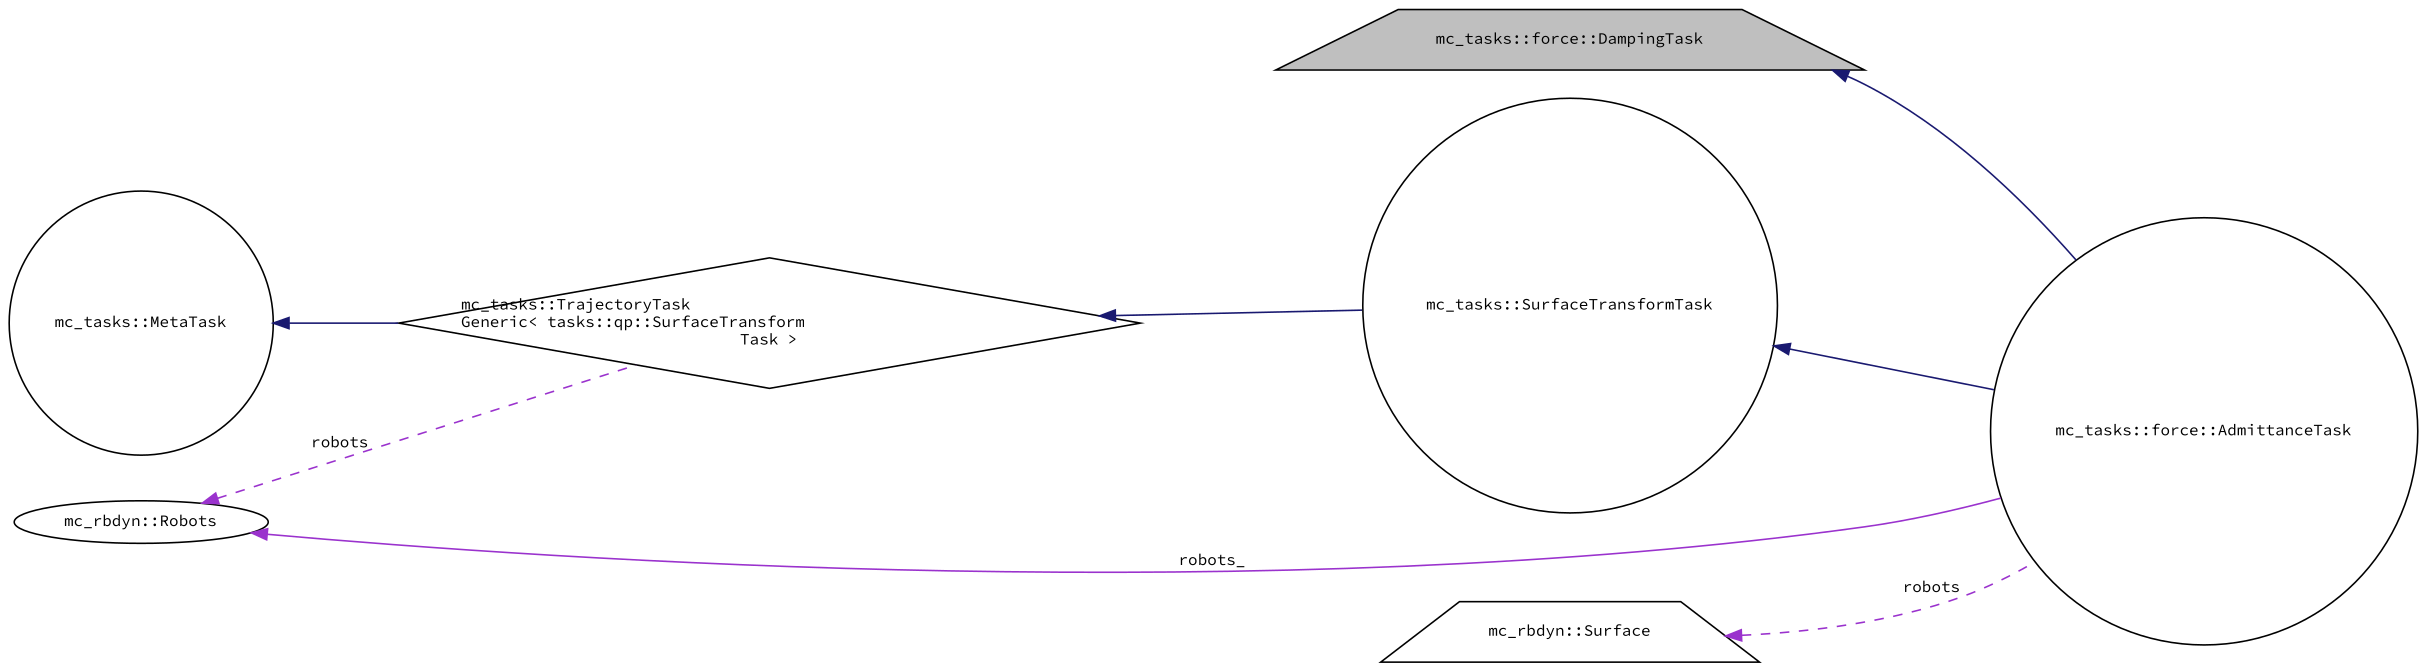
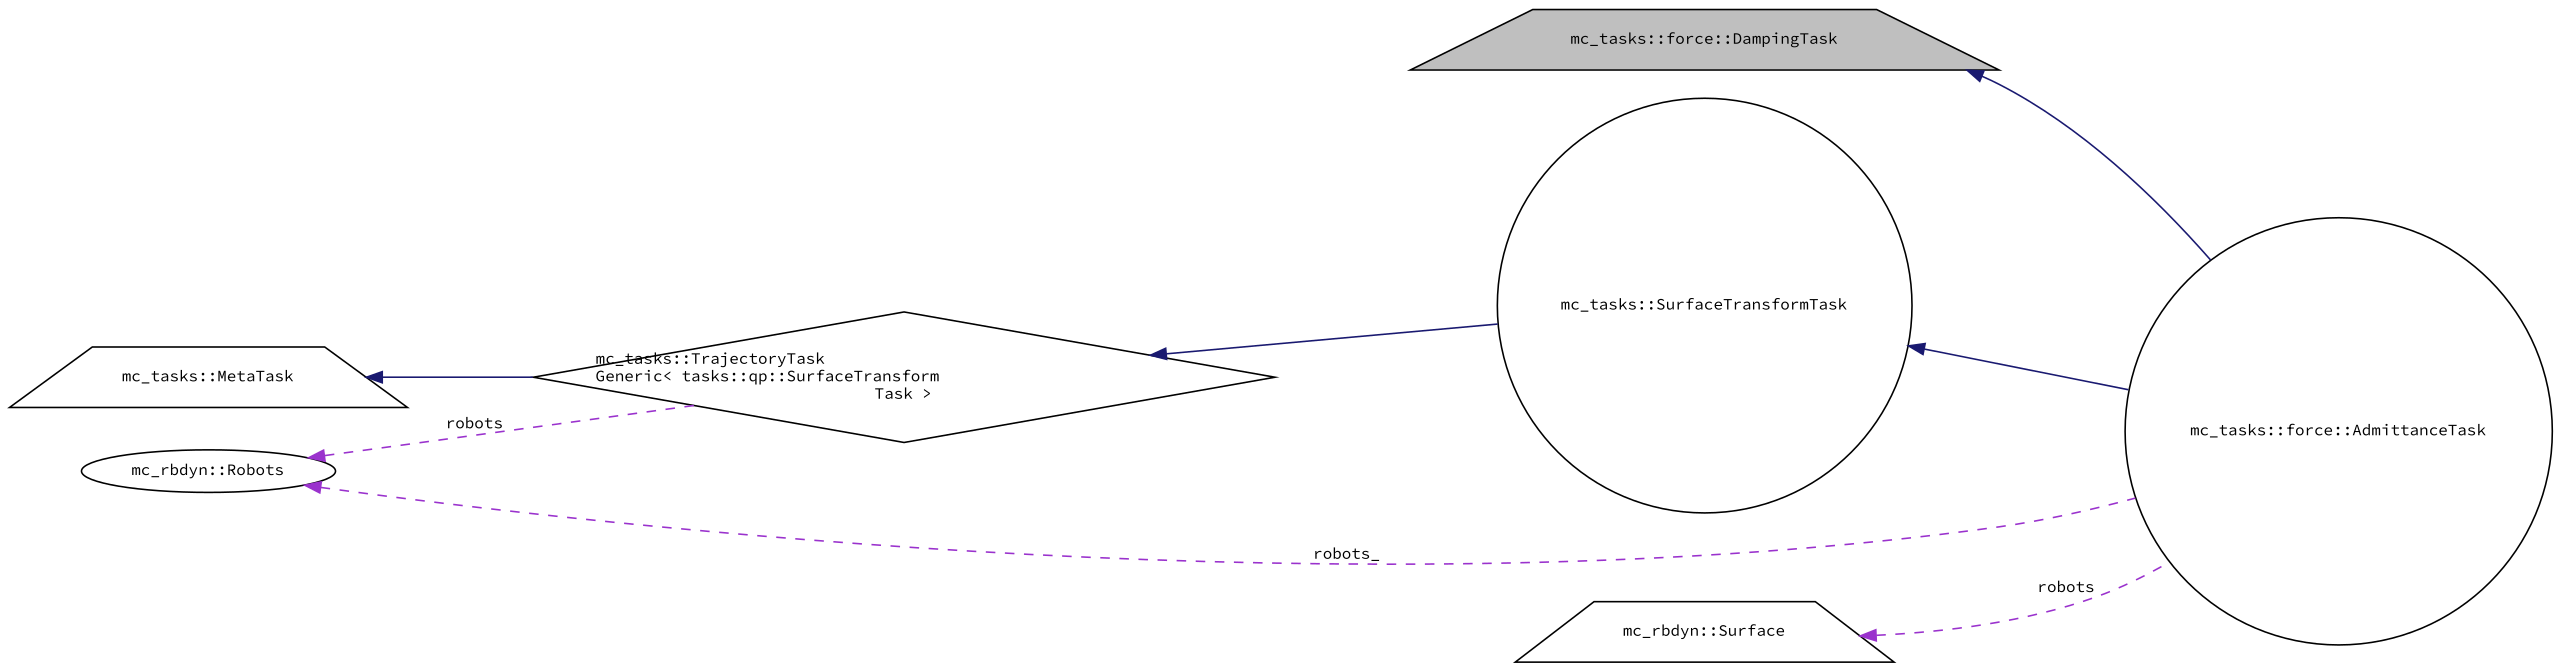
(141, 323) -> (209, 377)
(1136, 572) -> (1229, 562)
